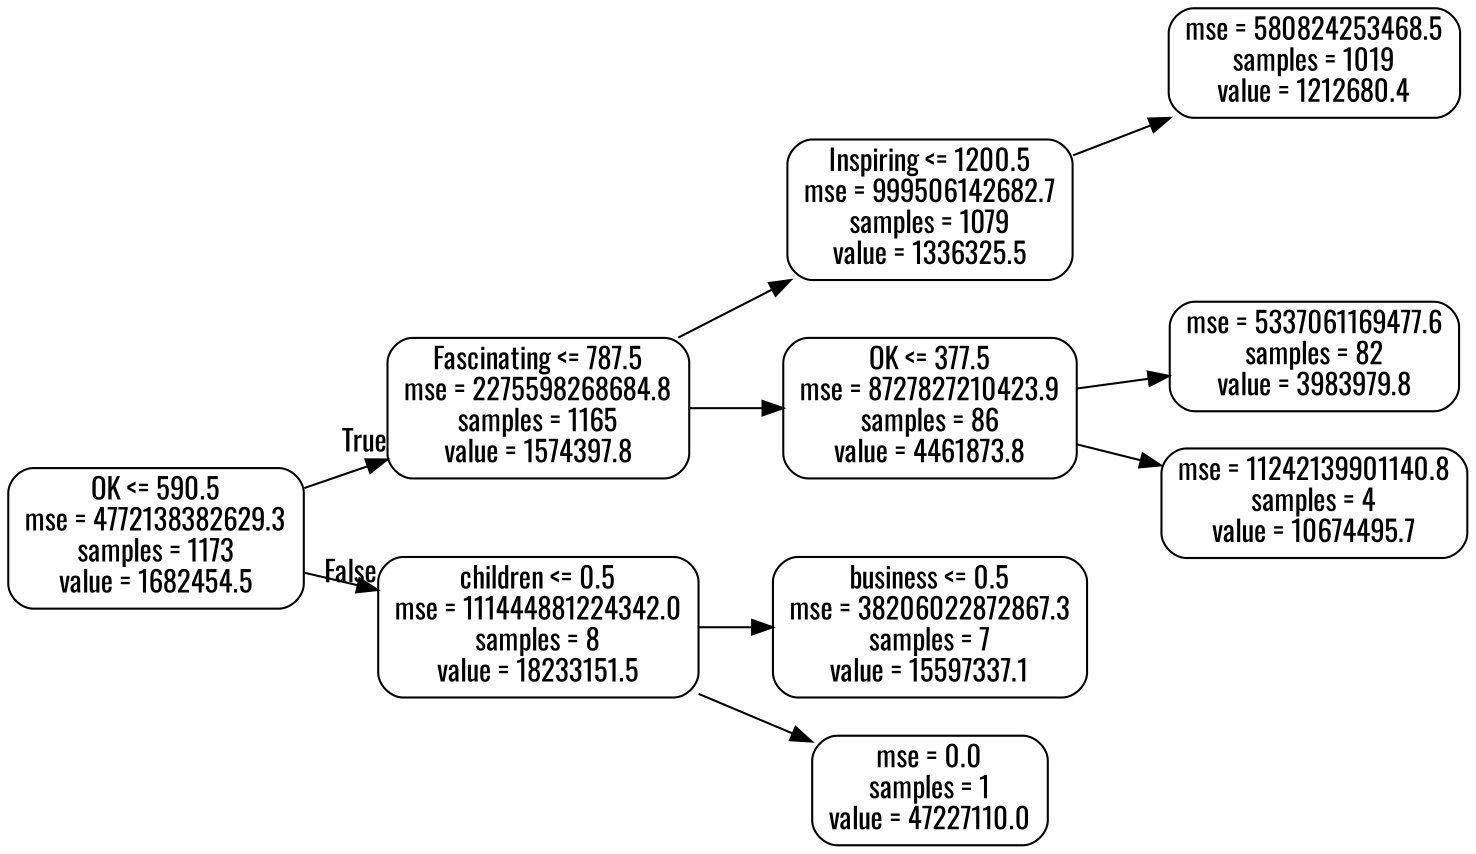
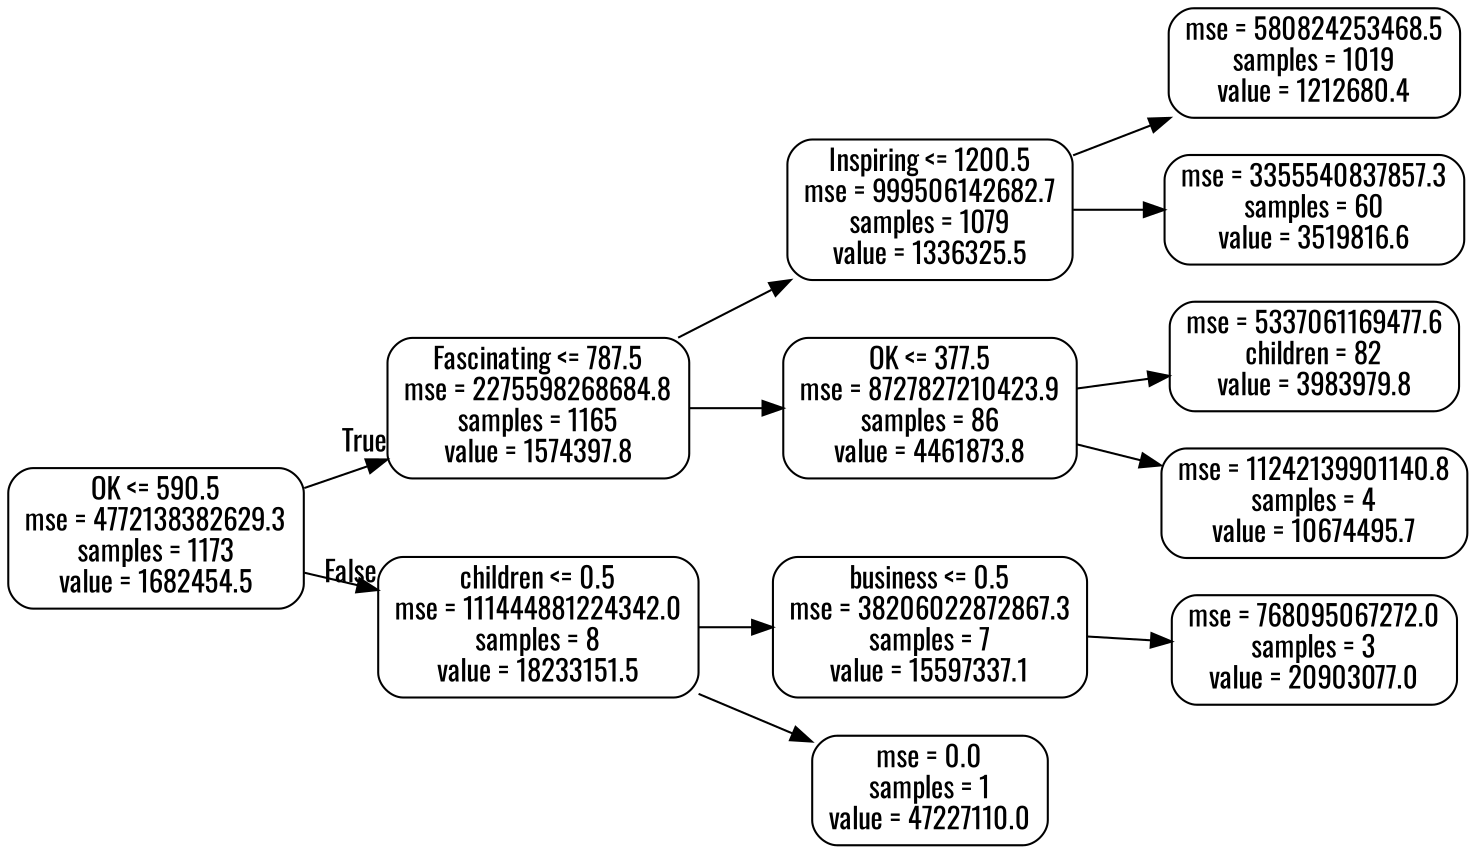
none -> (1314, 210)
(1314, 357) -> (1314, 357)
none -> (1314, 650)
